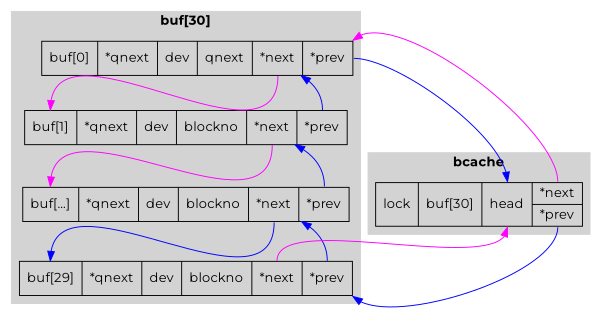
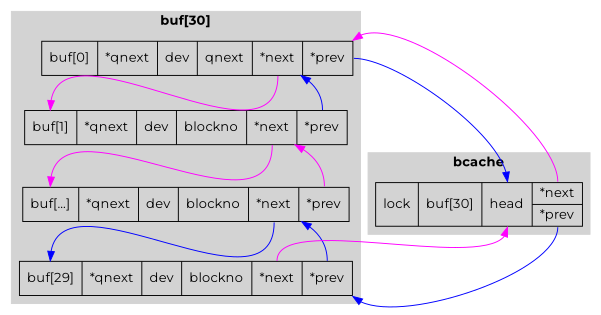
(319, 165) -> (319, 165)
